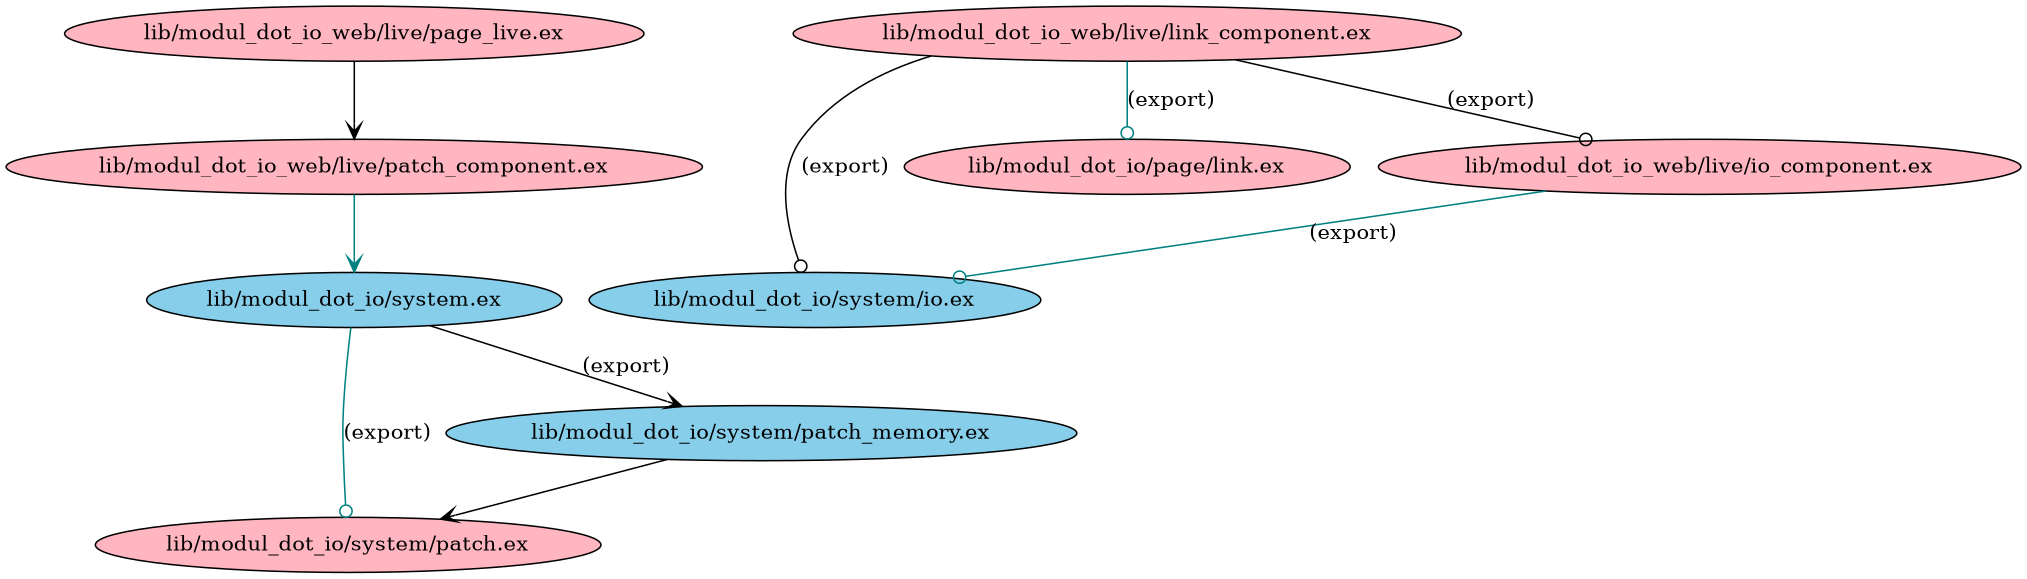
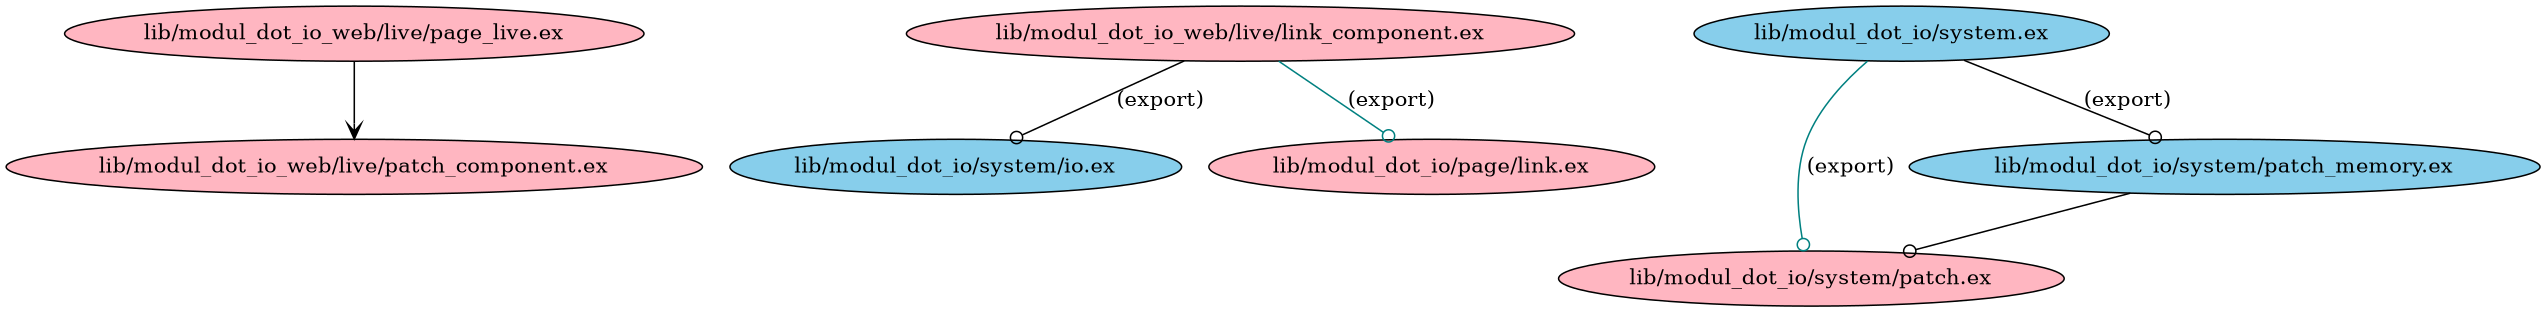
(1700, 167) -> none
(354, 226) -> none
(548, 364) -> (2057, 98)
(561, 487) -> (2023, 221)
